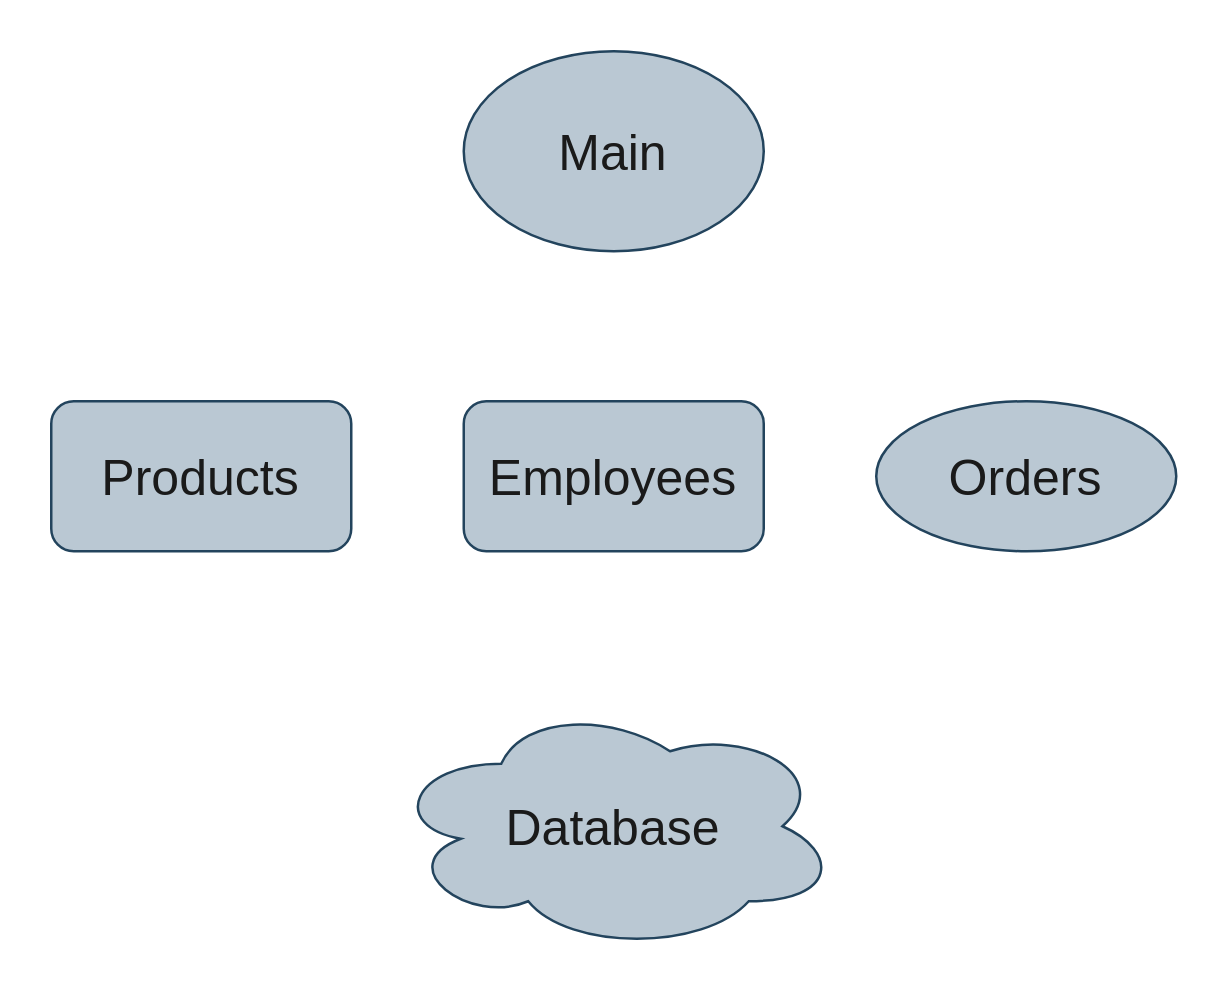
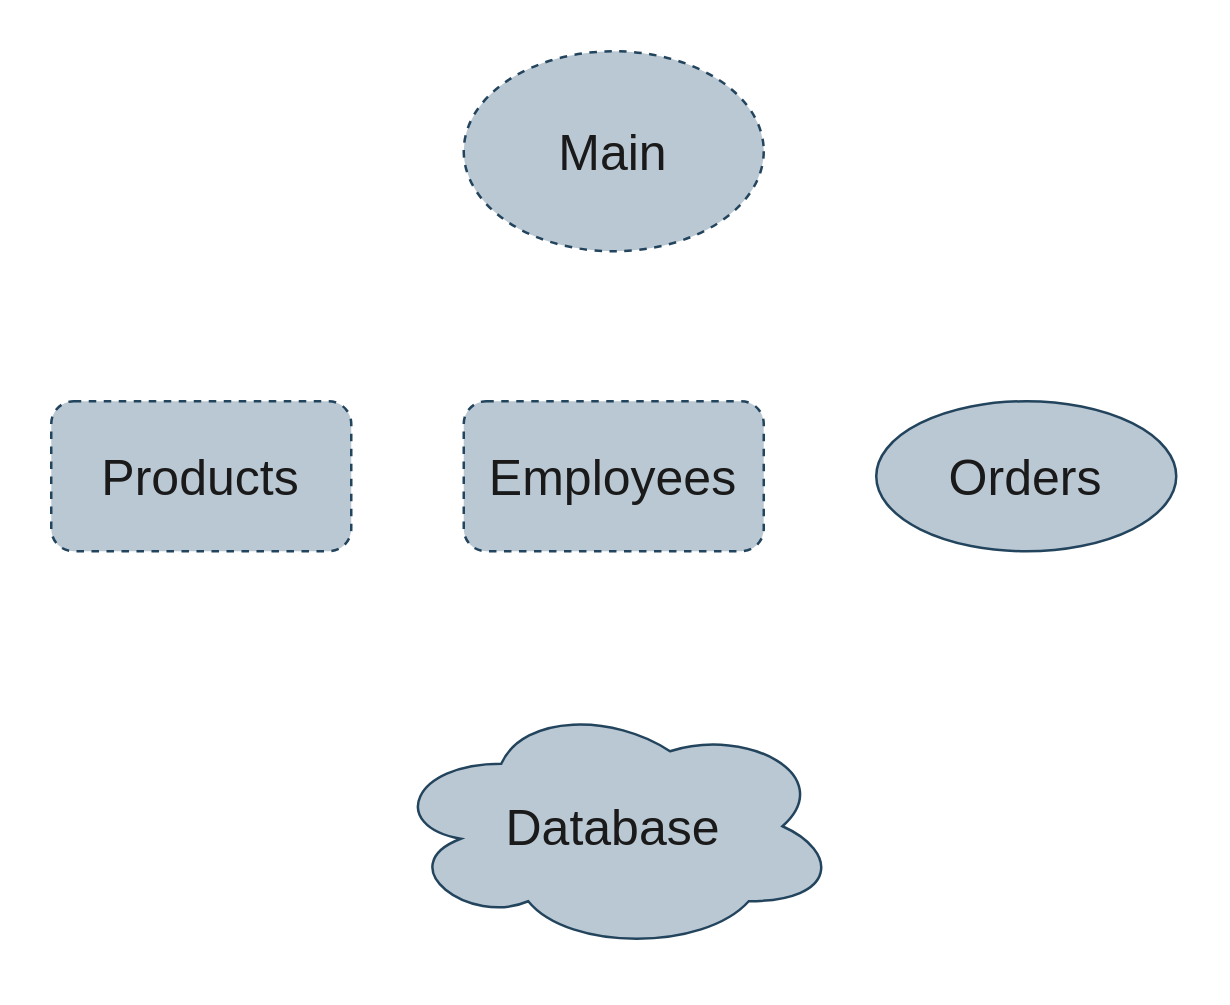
(614, 151) -> (614, 151)
(201, 476) -> (201, 476)
(614, 476) -> (614, 476)
none -> (614, 552)
(204, 553) -> (211, 549)
